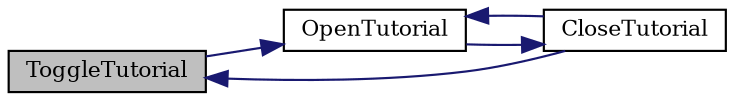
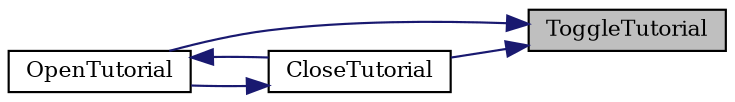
(234, 52) -> (337, 24)
